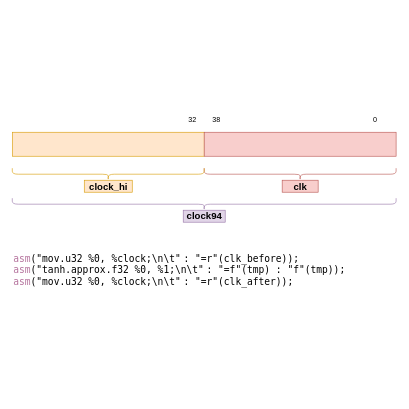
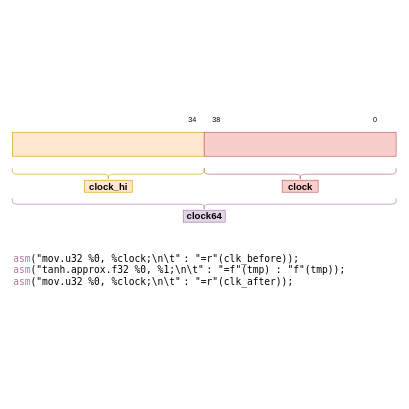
(193, 120) -> (193, 120)
(301, 186) -> (301, 186)
(205, 216) -> (205, 216)
